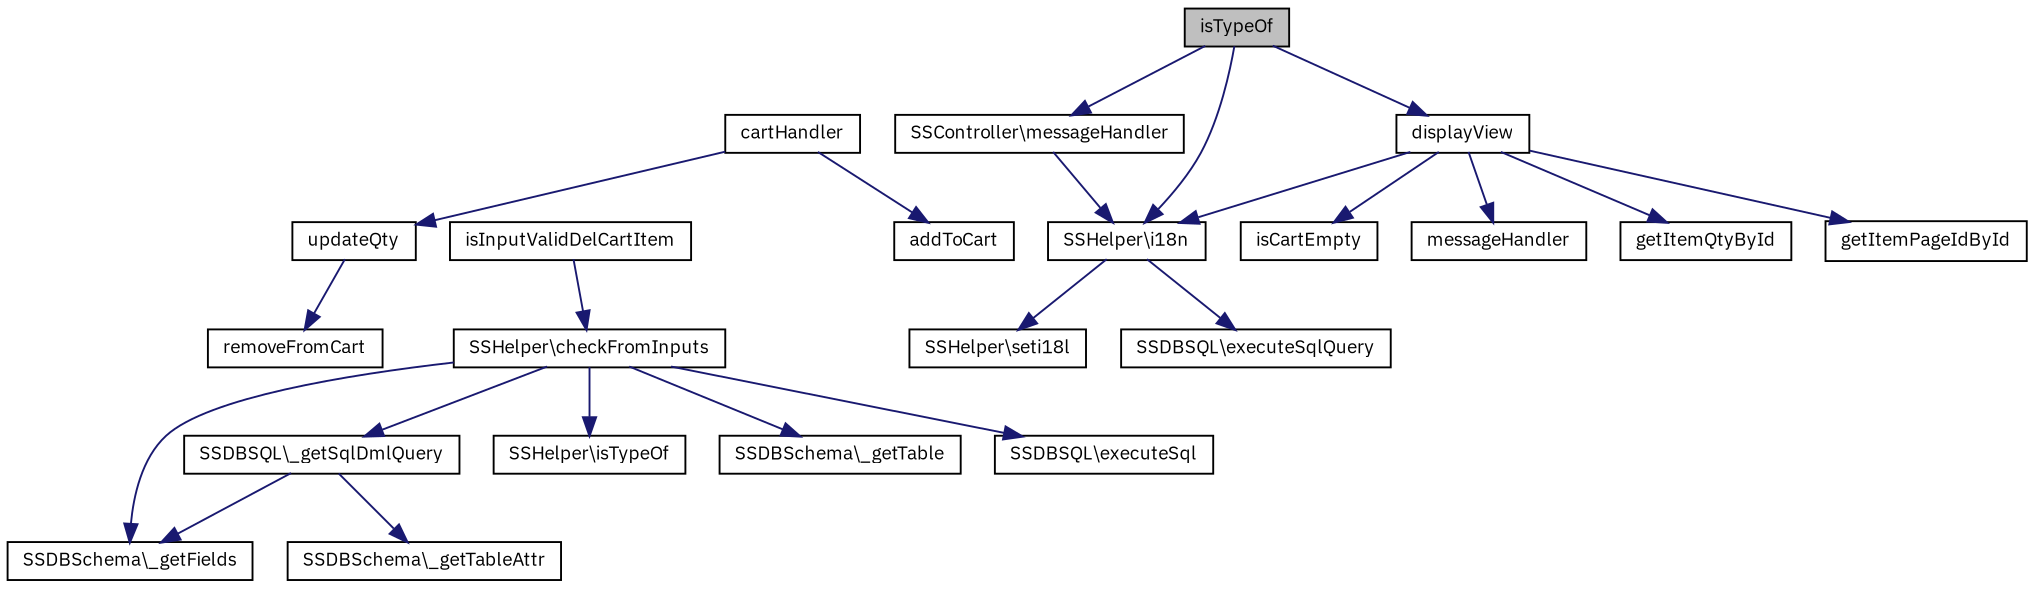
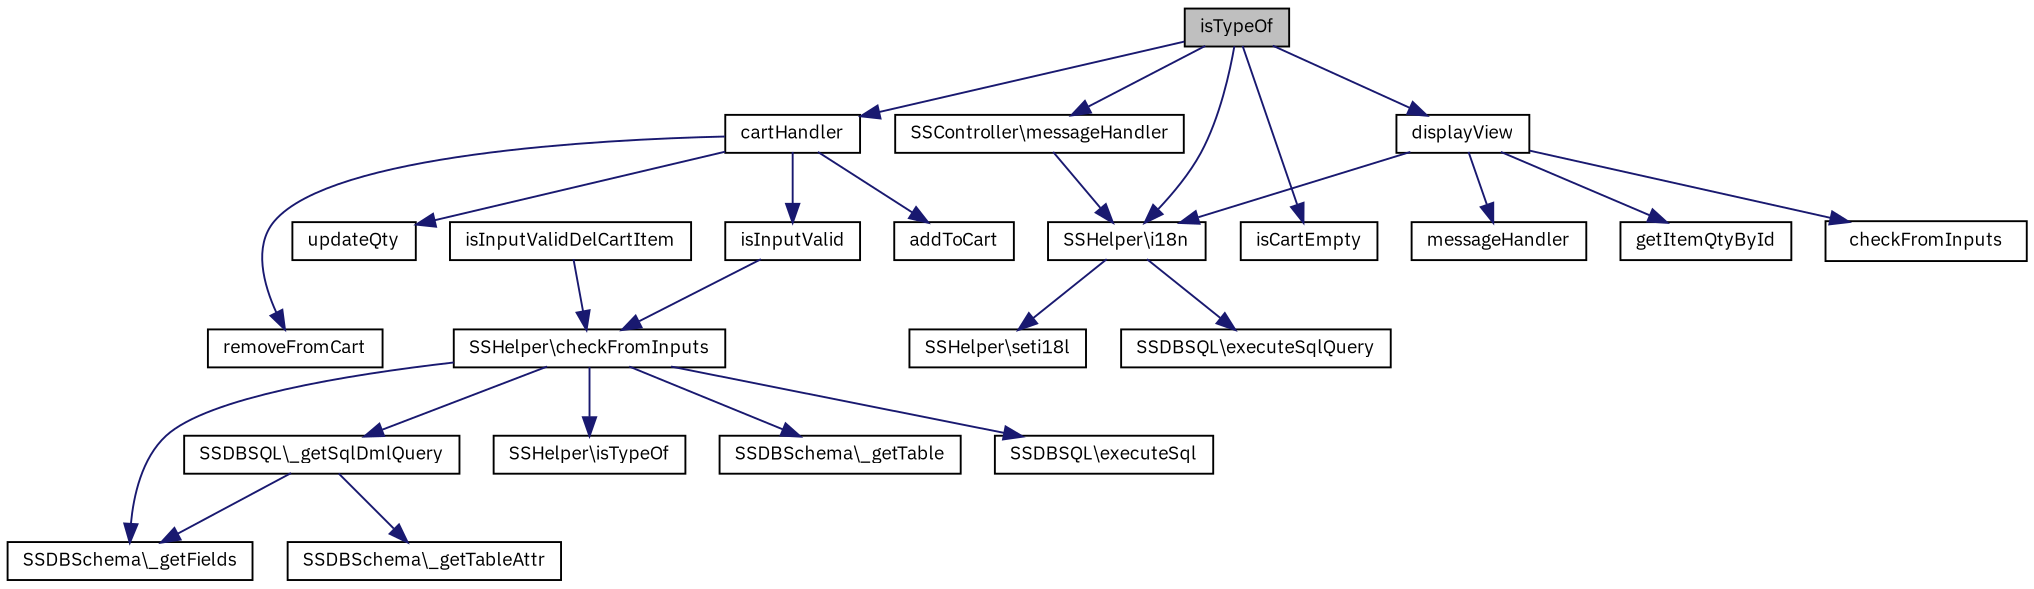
none -> (1032, 77)
(1394, 182) -> (1270, 125)
none -> (793, 241)
(1926, 241) -> (1926, 241)
(329, 286) -> (445, 159)
